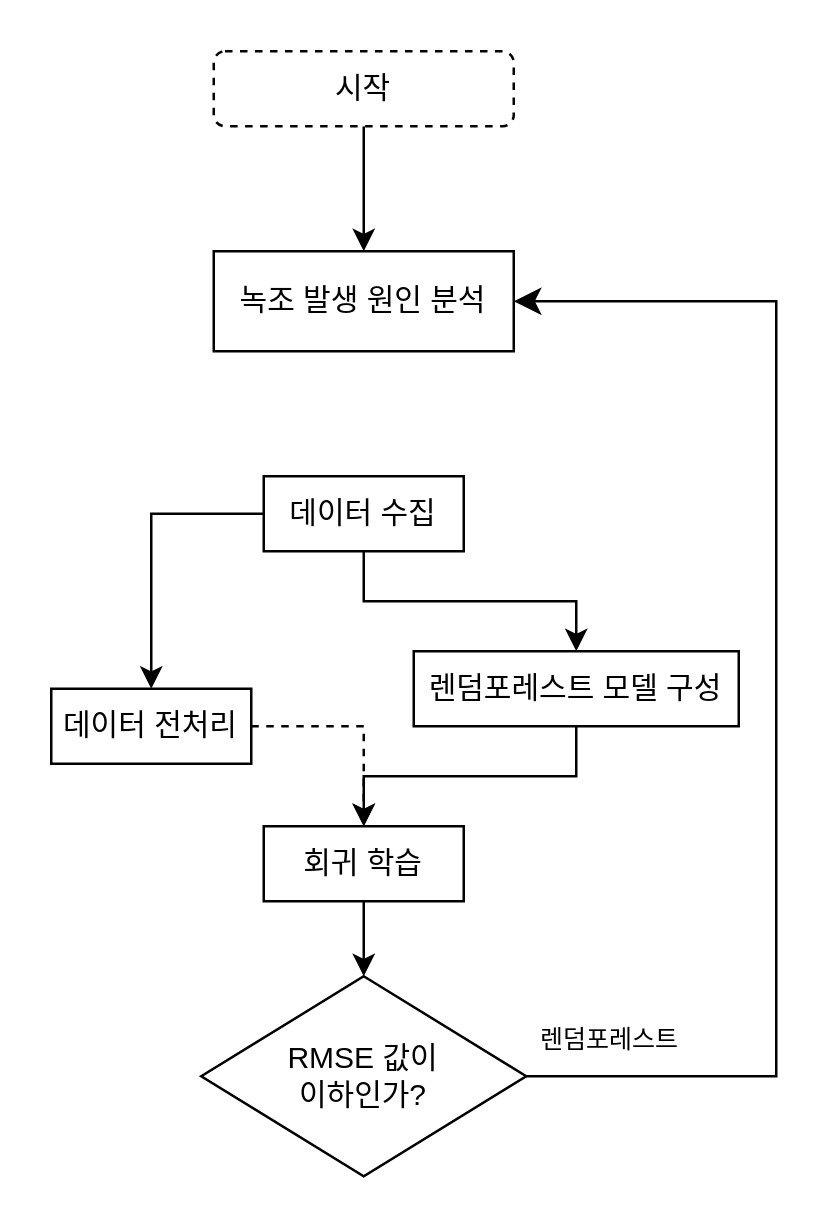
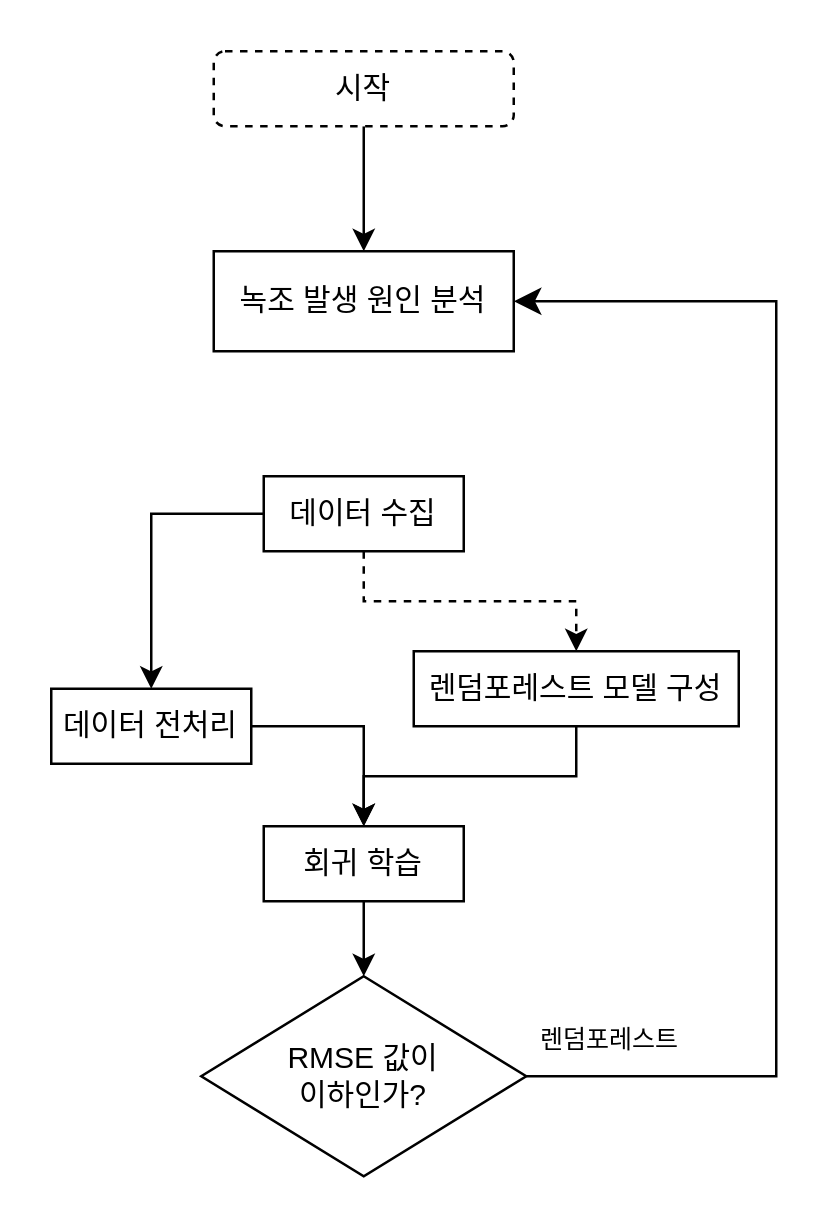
(465, 601) -> (465, 601)
(333, 726) -> (333, 726)
